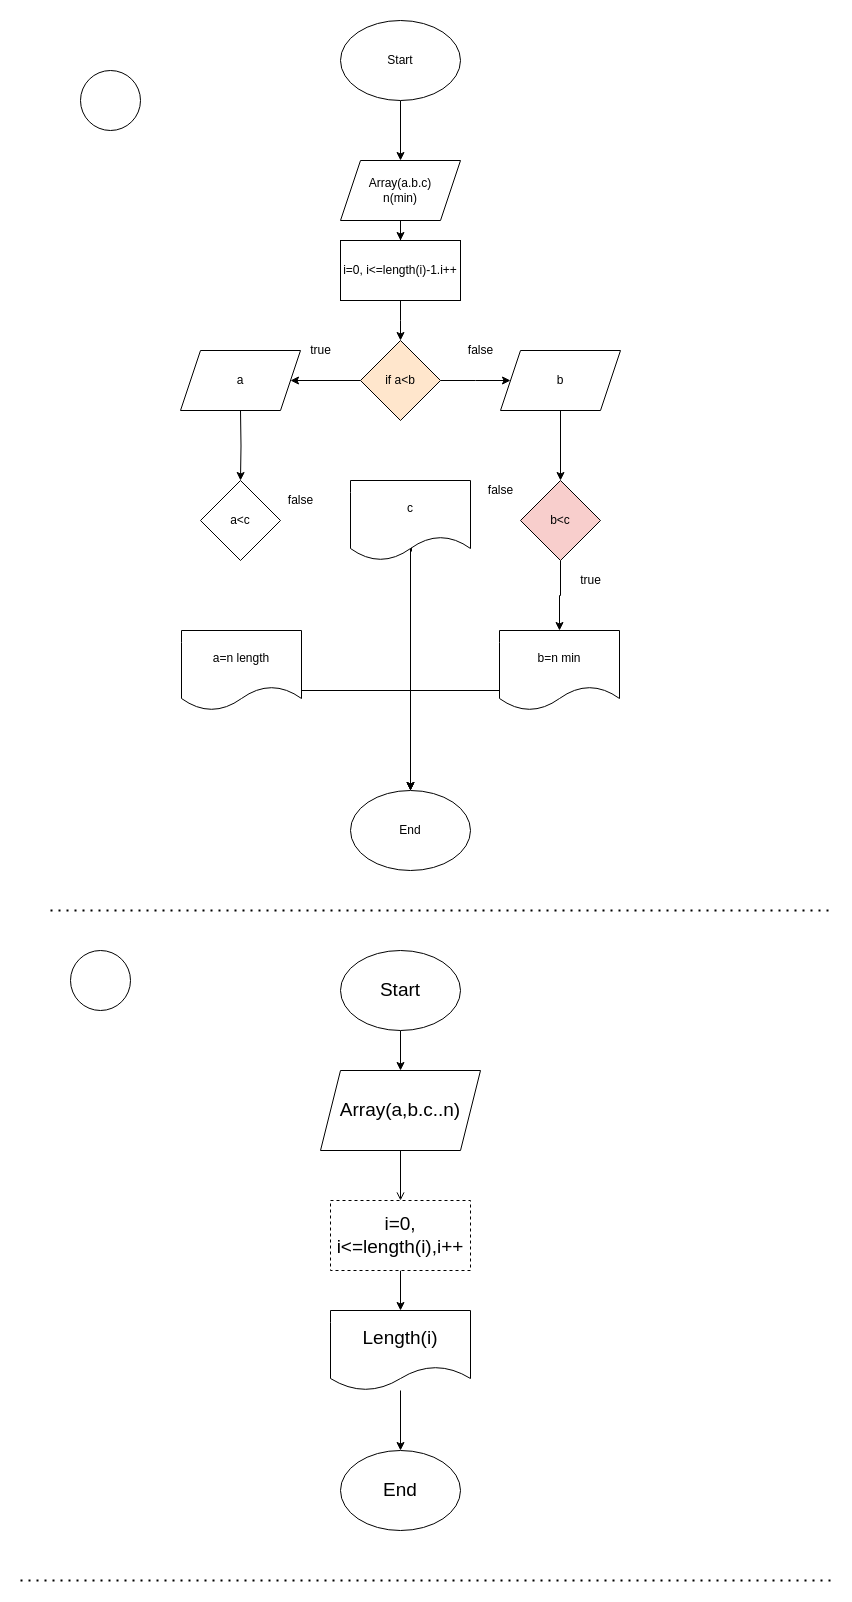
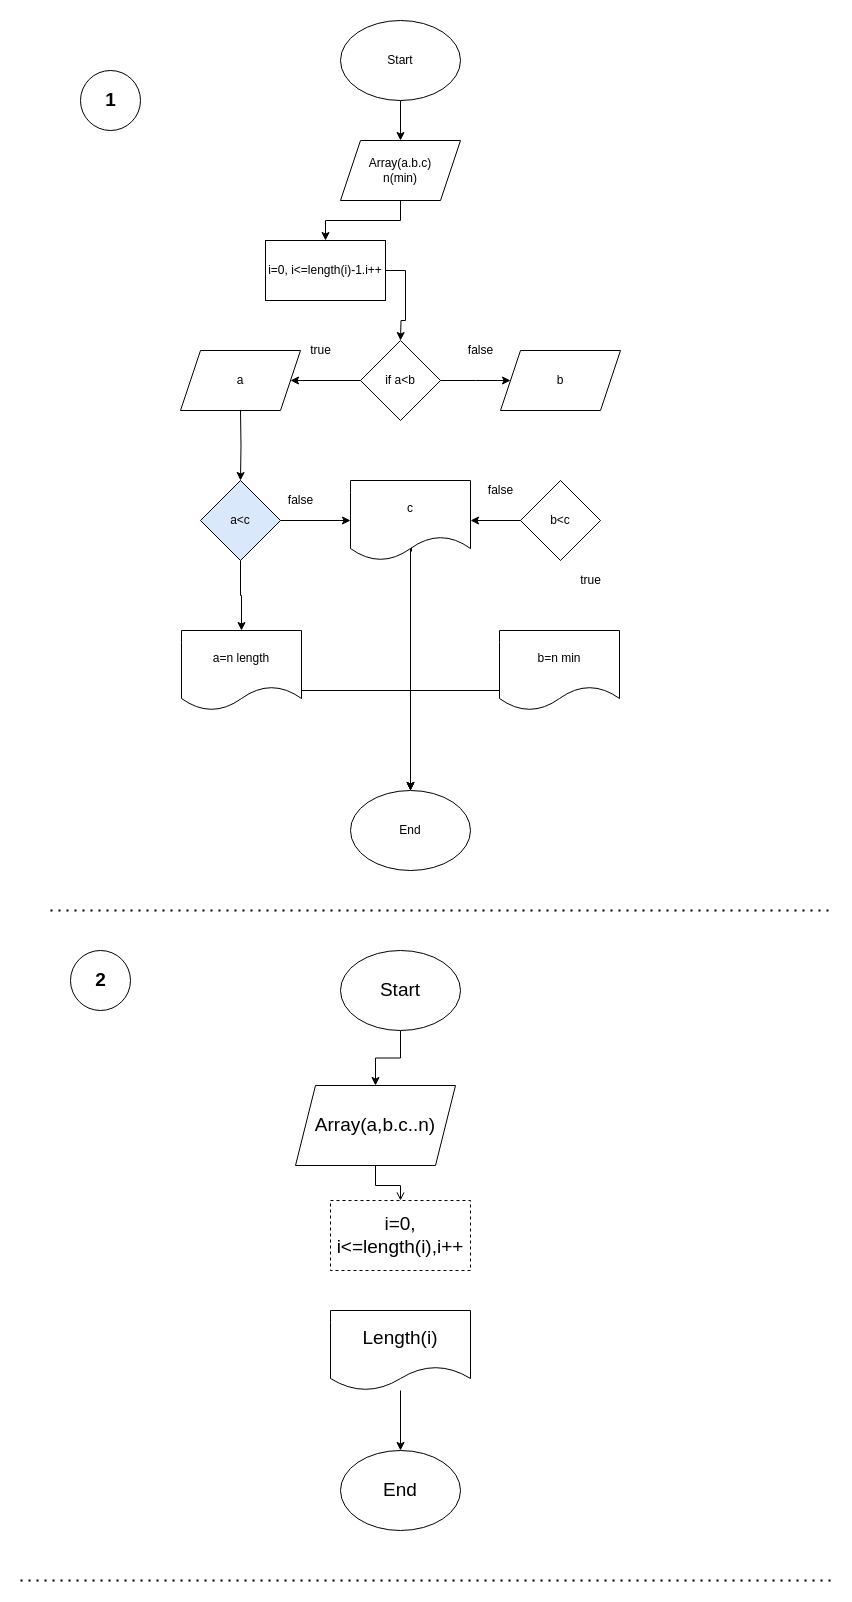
none -> (111, 101)
(401, 191) -> (401, 171)
(401, 271) -> (326, 271)
(401, 381) -> (401, 381)
(561, 442) -> none
(241, 521) -> (241, 521)
none -> (312, 521)
none -> (499, 521)
(561, 521) -> (561, 521)
none -> (241, 593)
(561, 593) -> none
none -> (101, 981)
(401, 1111) -> (376, 1126)
(401, 1287) -> none
